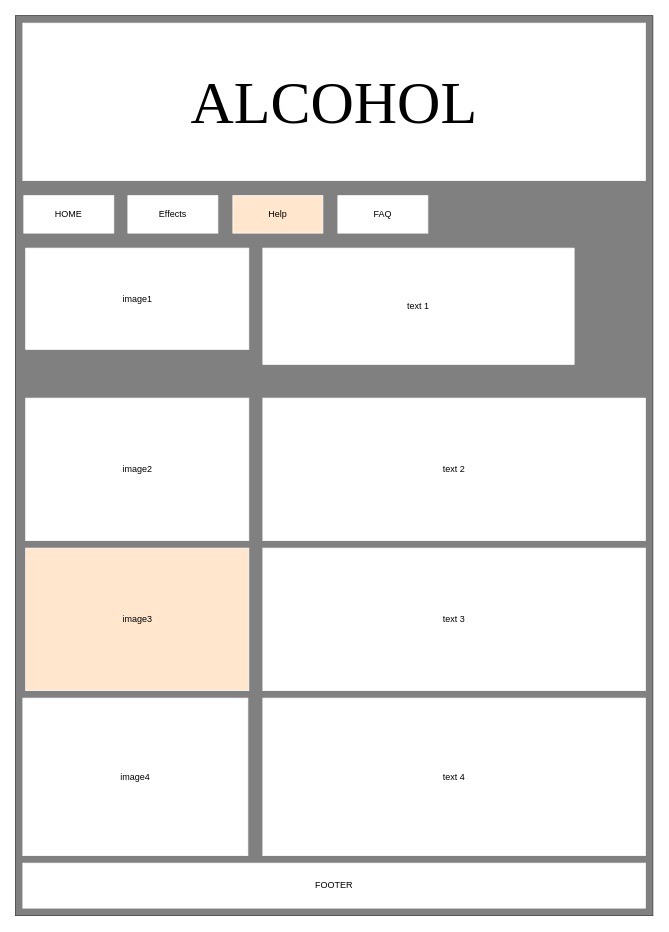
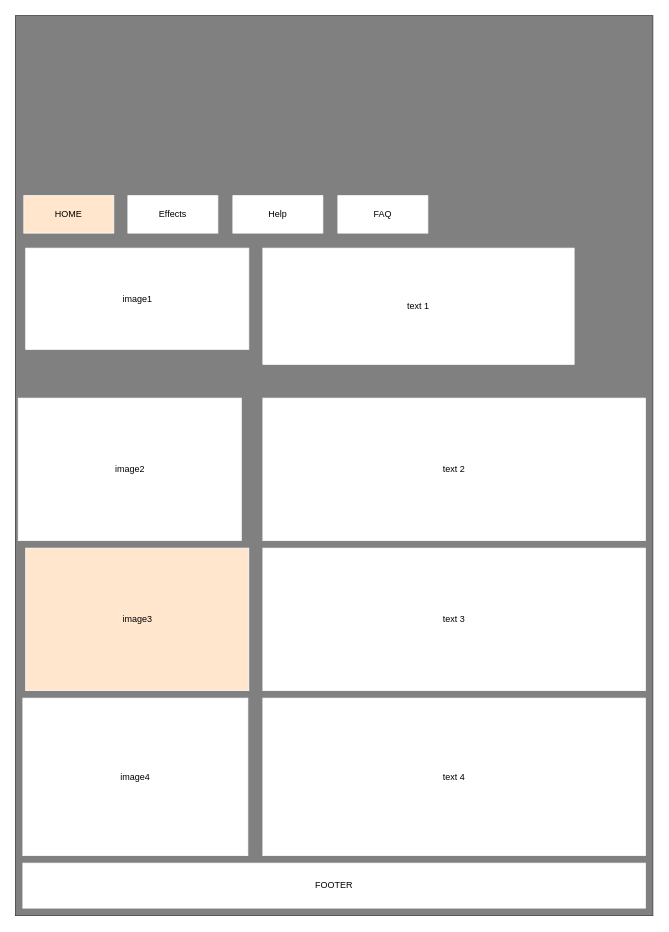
(334, 102) -> none
(69, 214) -> (69, 214)
(278, 214) -> (278, 214)
(137, 469) -> (130, 469)
